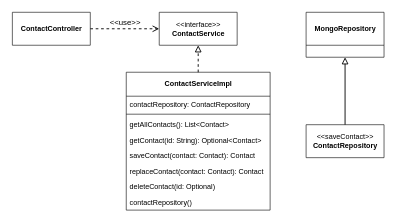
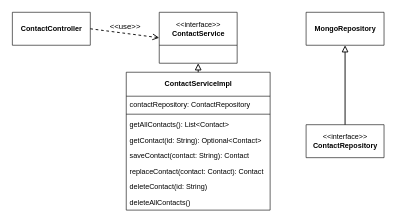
(198, 29) -> (198, 38)
(345, 35) -> (345, 29)
(346, 141) -> (346, 141)
(202, 156) -> (200, 156)
(178, 187) -> (175, 187)
(167, 203) -> (165, 203)
